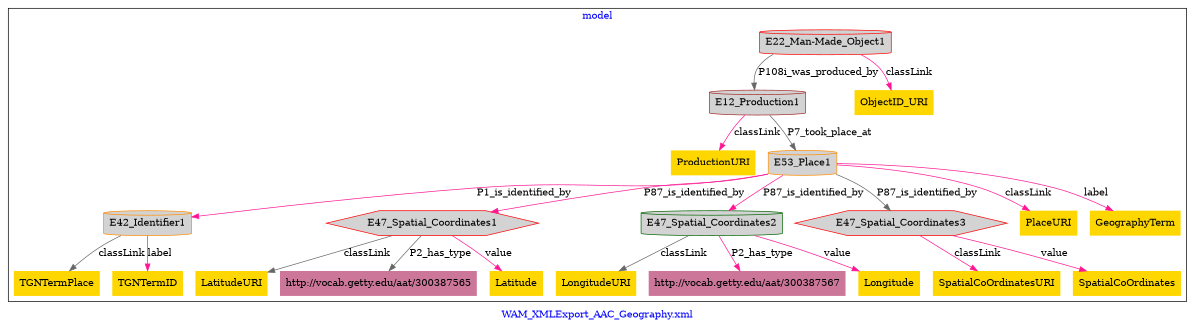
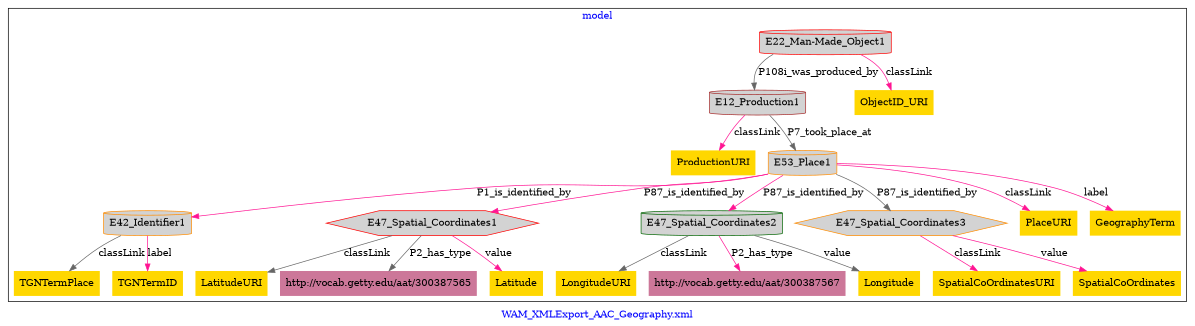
(901, 223) -> (901, 223)
(804, 251) -> (804, 251)
